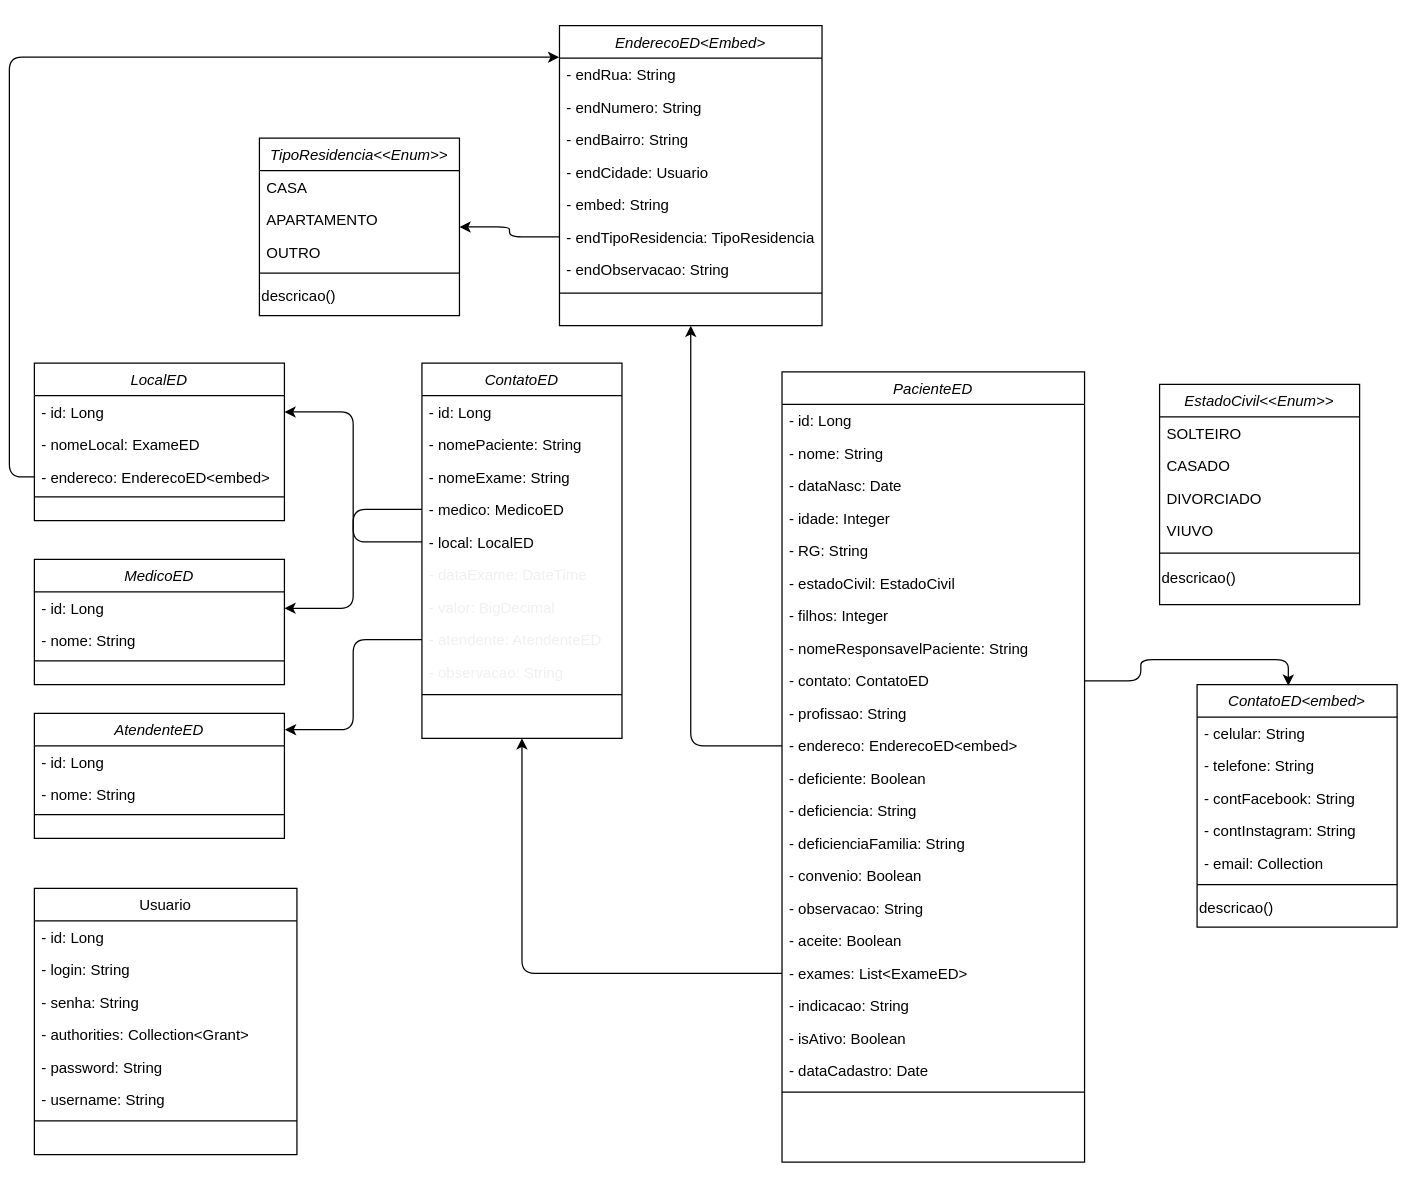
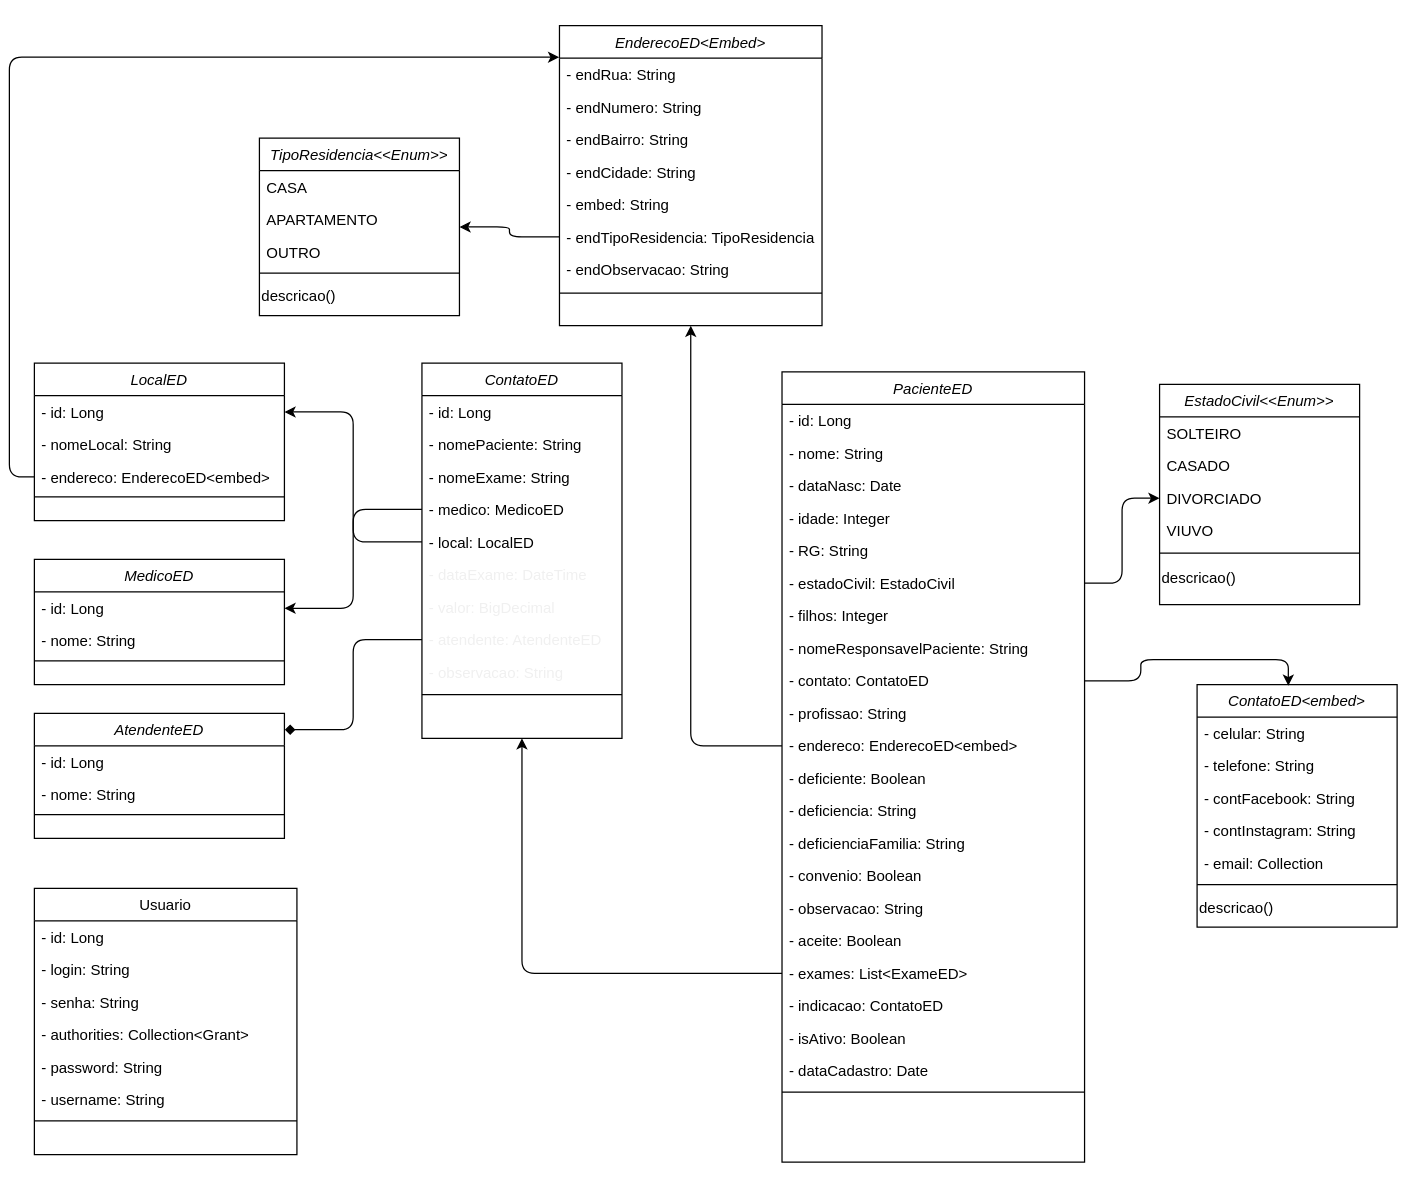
(641, 173) -> (636, 173)
(117, 445) -> (111, 445)
none -> (1122, 544)
(295, 730) -> (296, 730)
(857, 1006) -> (871, 1006)
